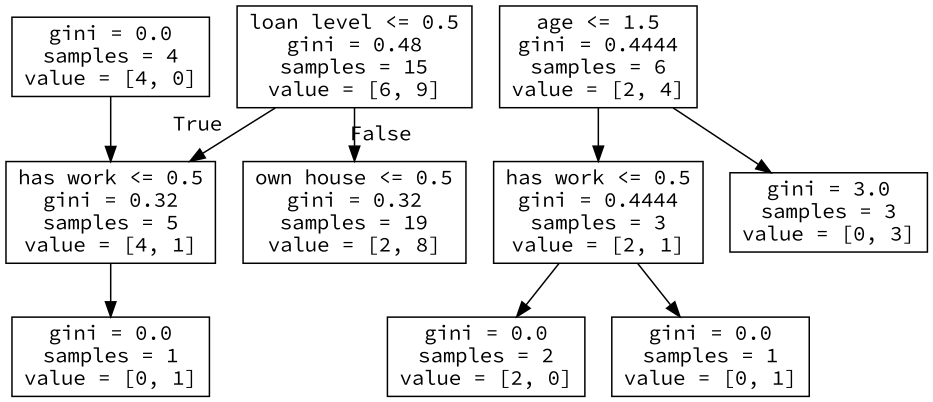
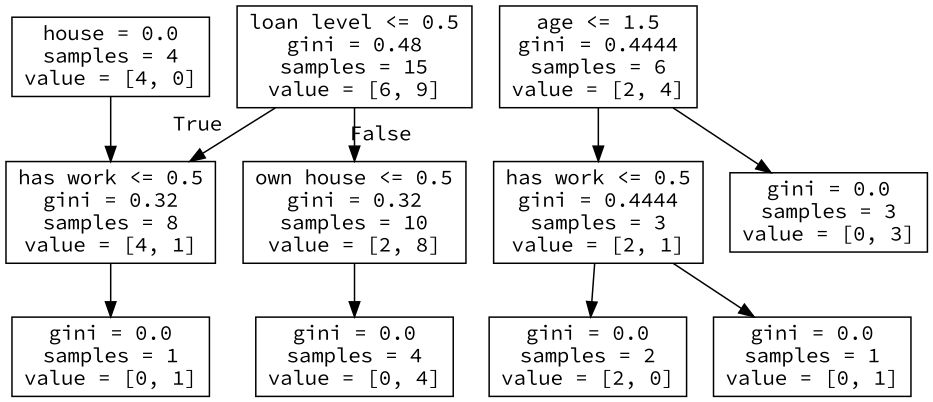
(111, 57) -> (111, 57)
(111, 212) -> (111, 212)
(355, 212) -> (355, 212)
(829, 212) -> (829, 212)
none -> (355, 357)
